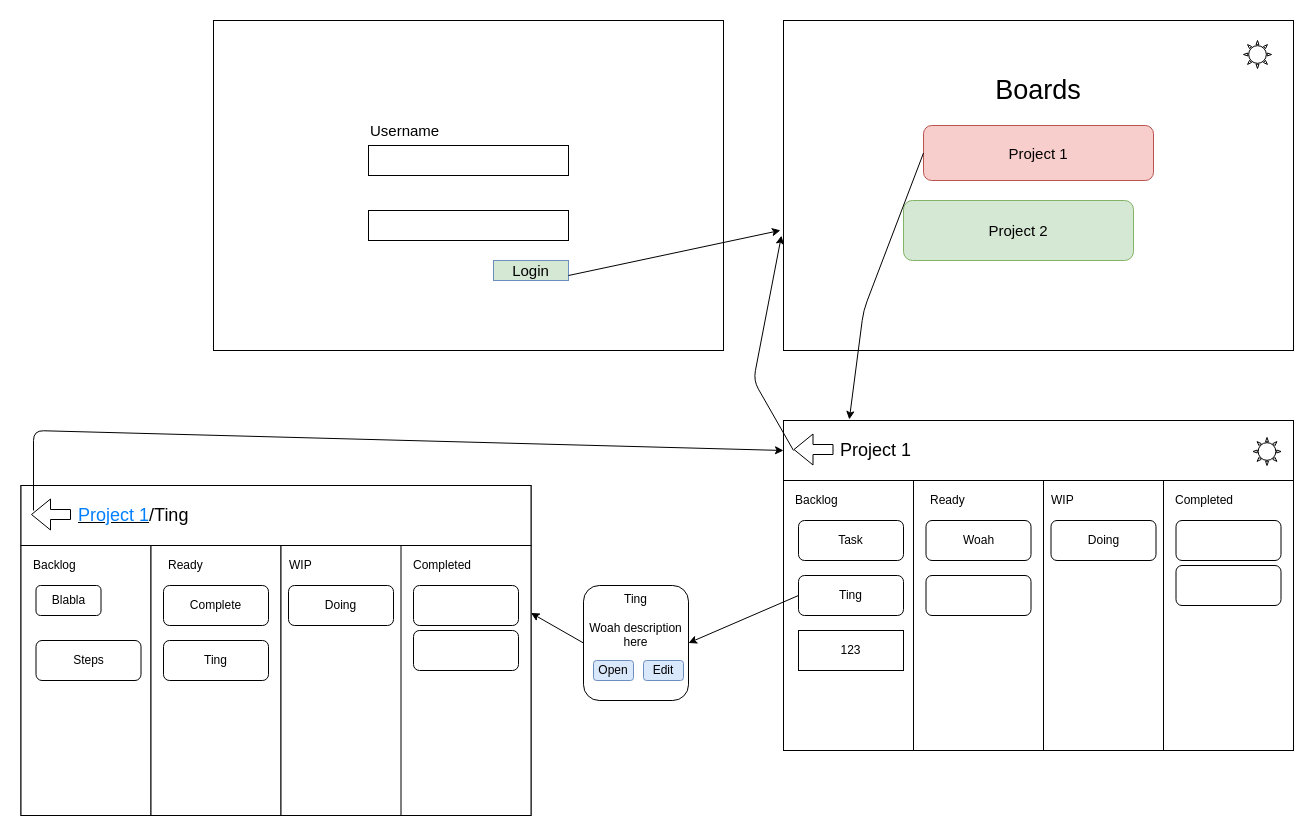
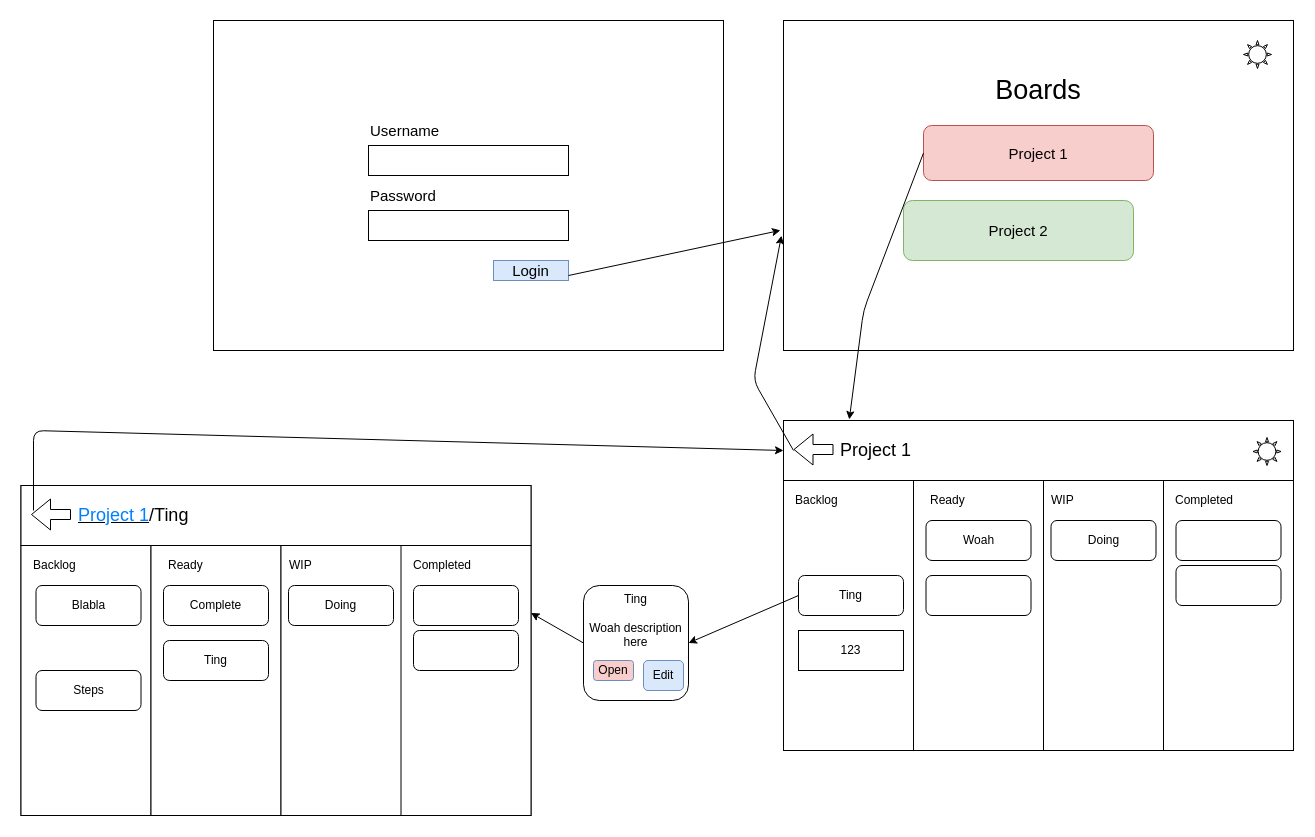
none -> (431, 196)
(531, 271) -> (531, 271)
(851, 541) -> none
(69, 601) -> (89, 606)
(89, 661) -> (89, 691)
(614, 671) -> (614, 671)
(664, 671) -> (664, 676)
